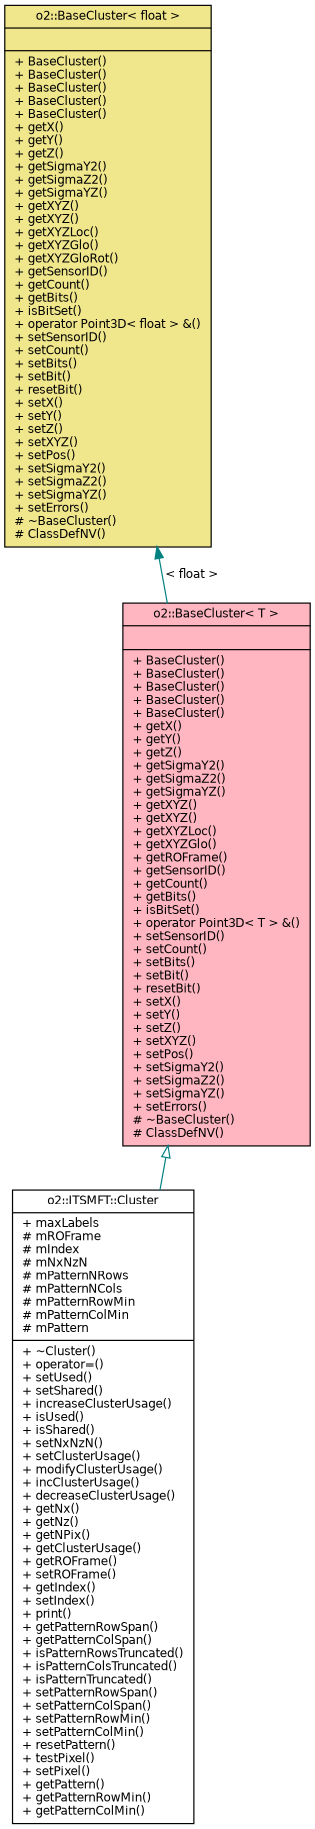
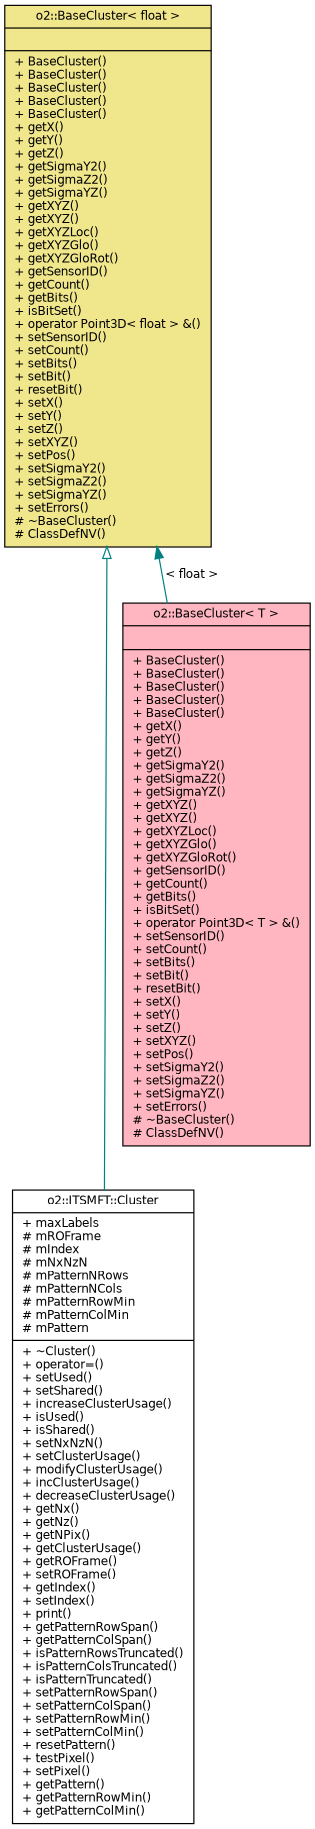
(180, 858) -> (185, 858)
(163, 1174) -> (106, 875)
